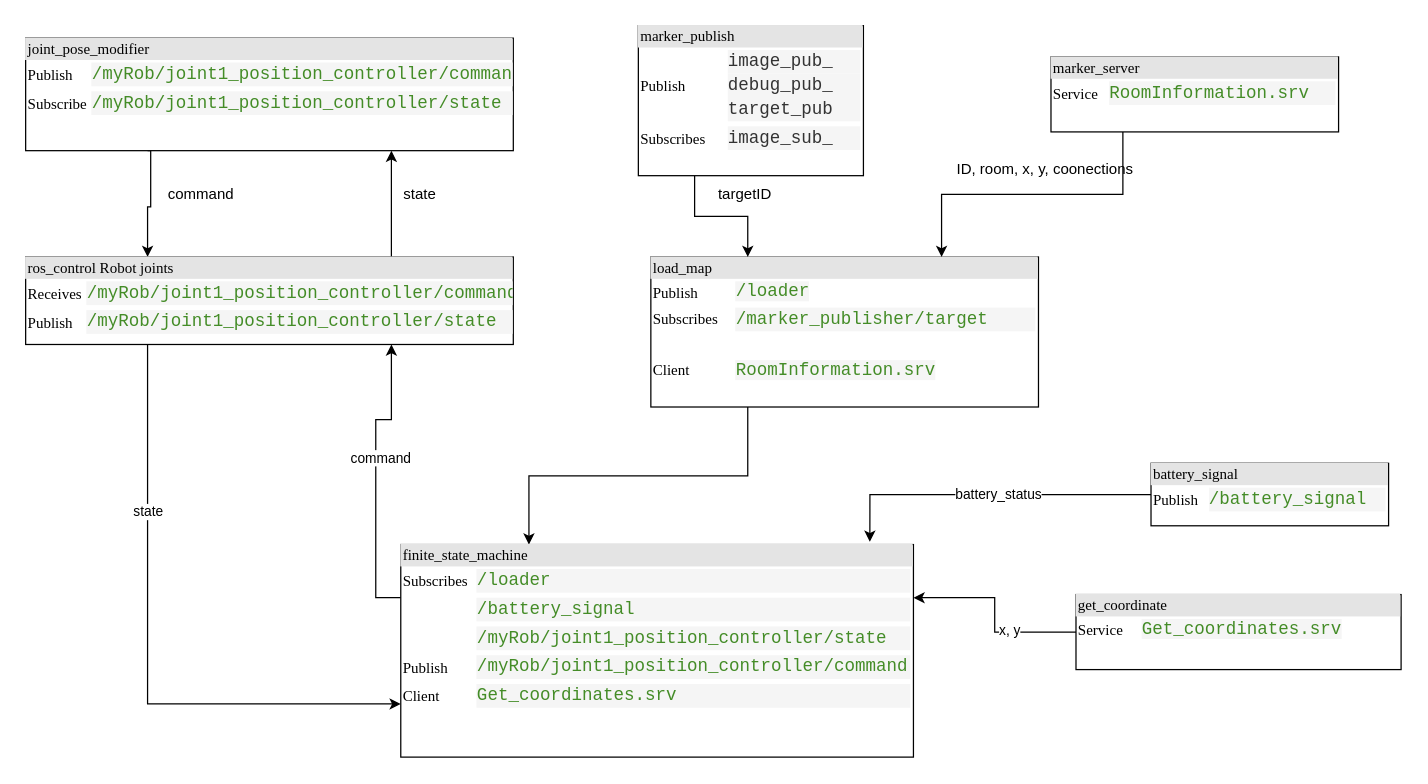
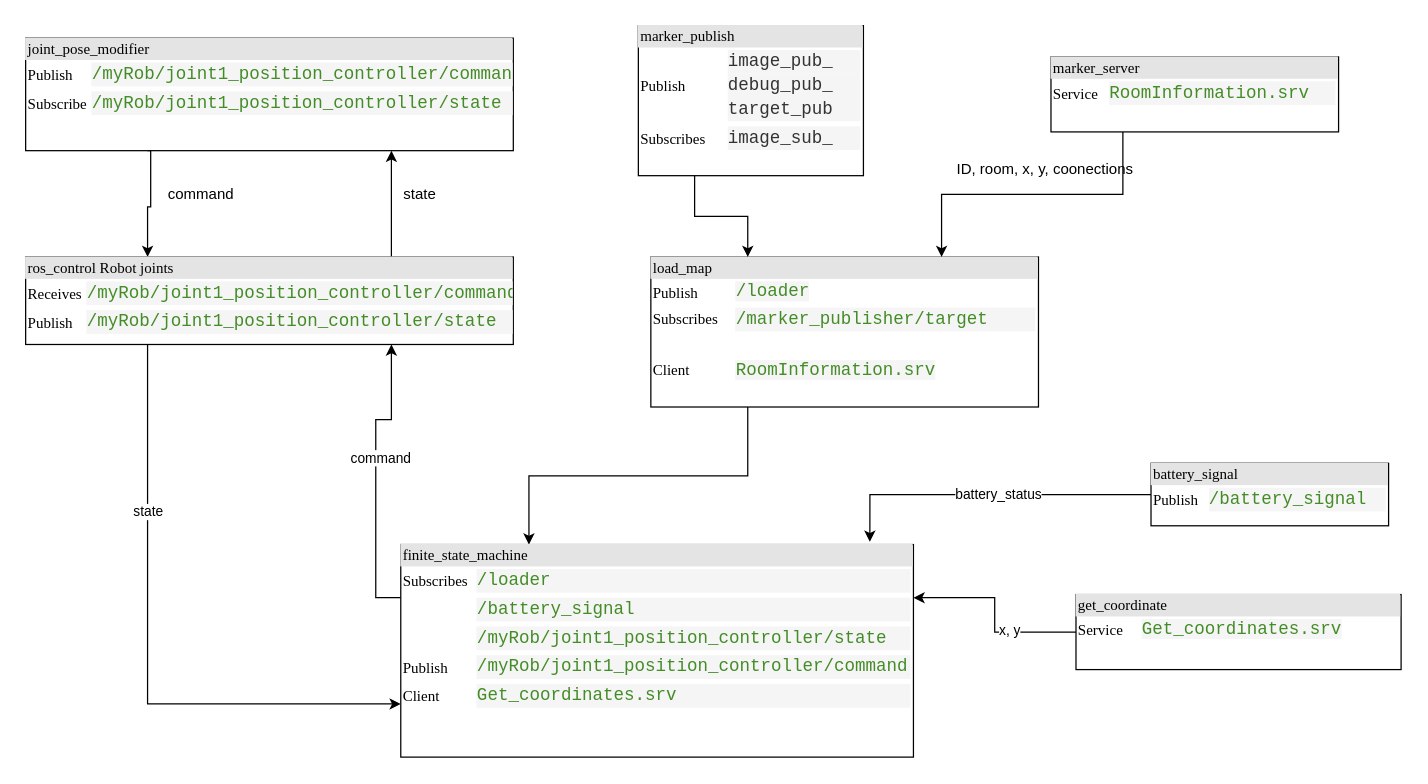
(744, 194) -> none
